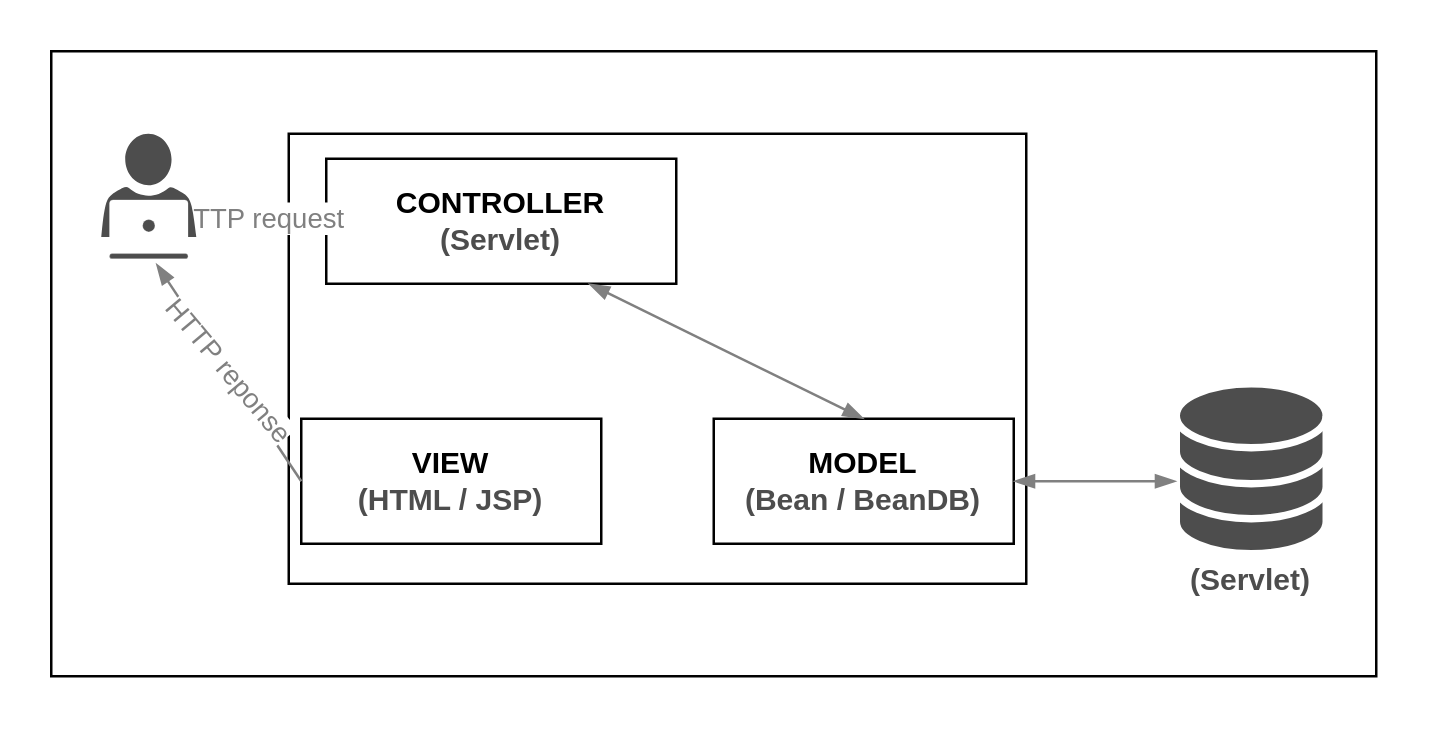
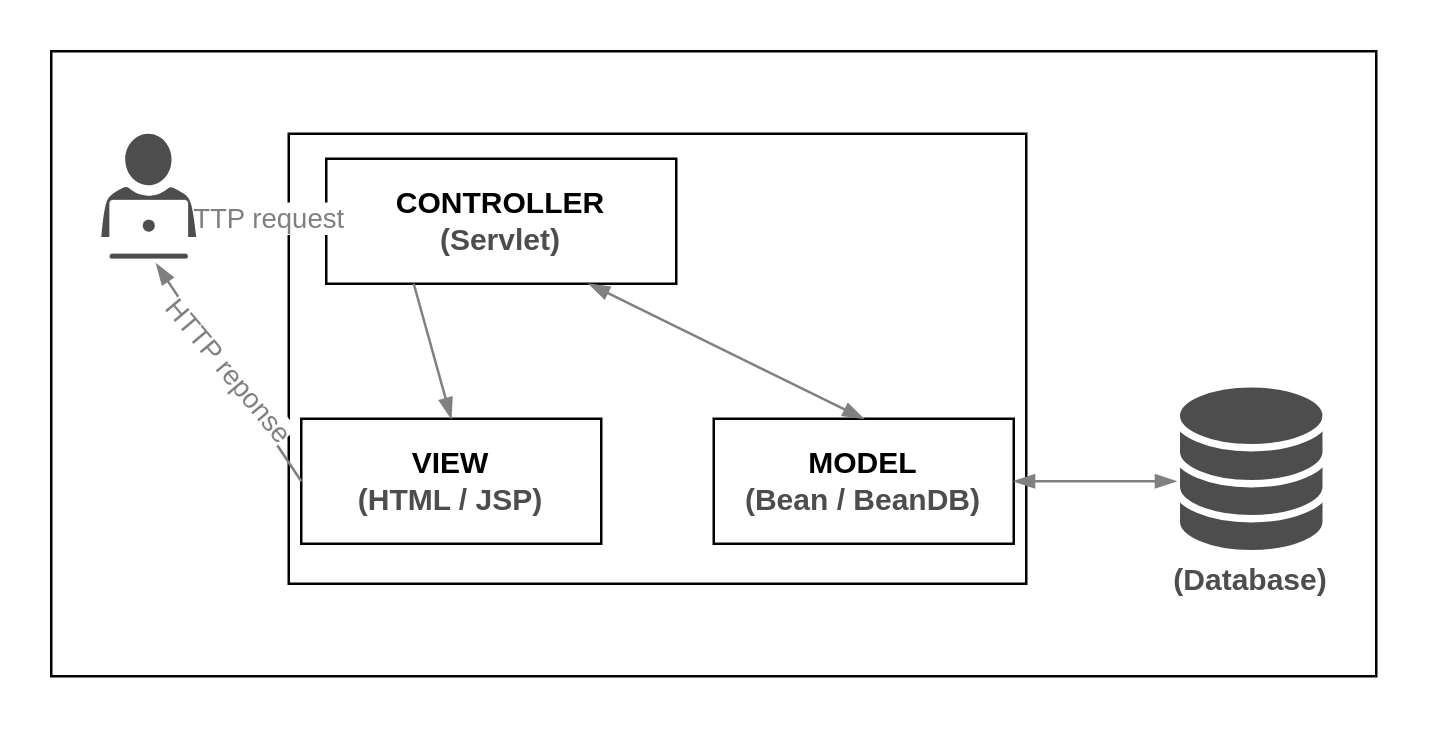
none -> (430, 341)
(1251, 581) -> (1251, 581)
